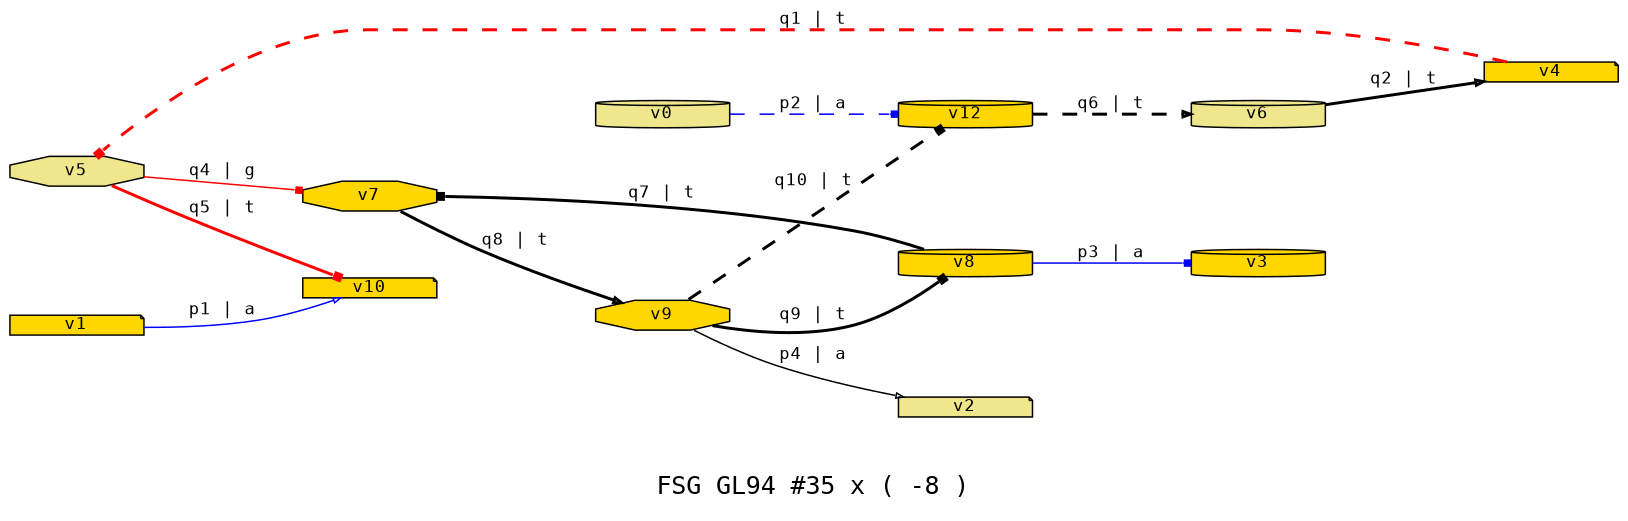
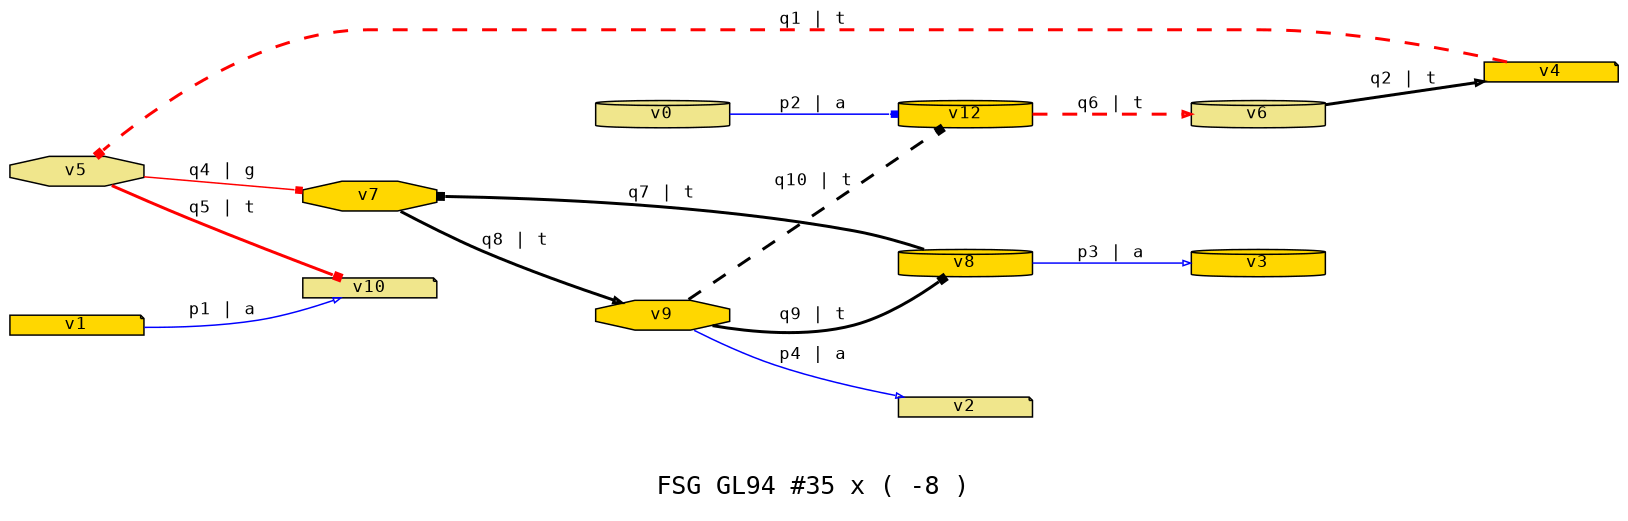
(809, 114) -> (809, 114)
(1108, 114) -> (1108, 114)
(1108, 263) -> (1108, 263)
(370, 288) -> (370, 288)
(792, 371) -> (792, 371)
